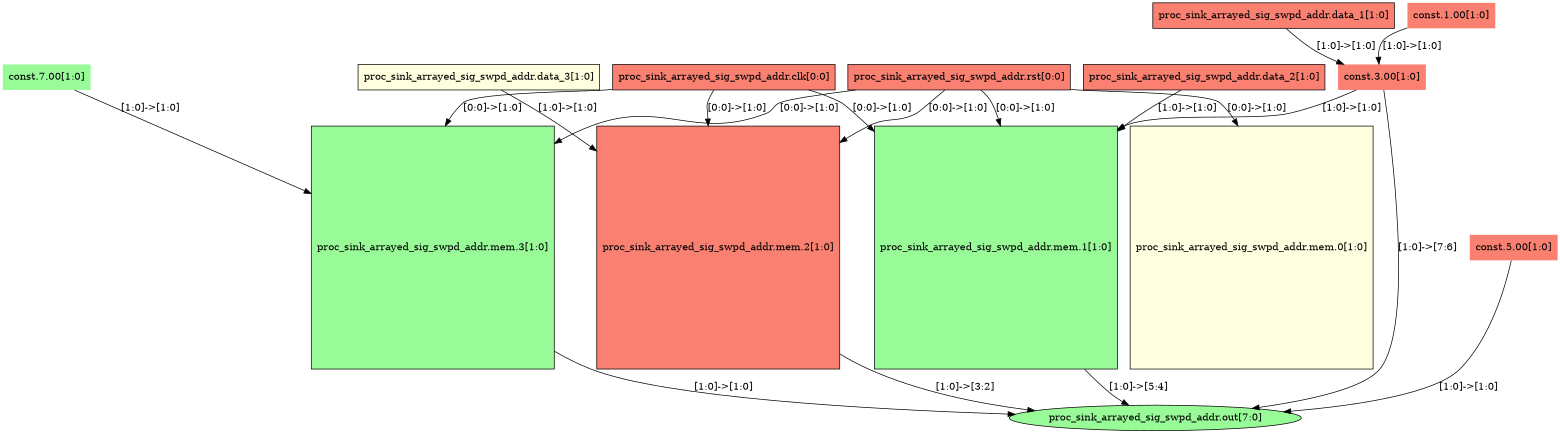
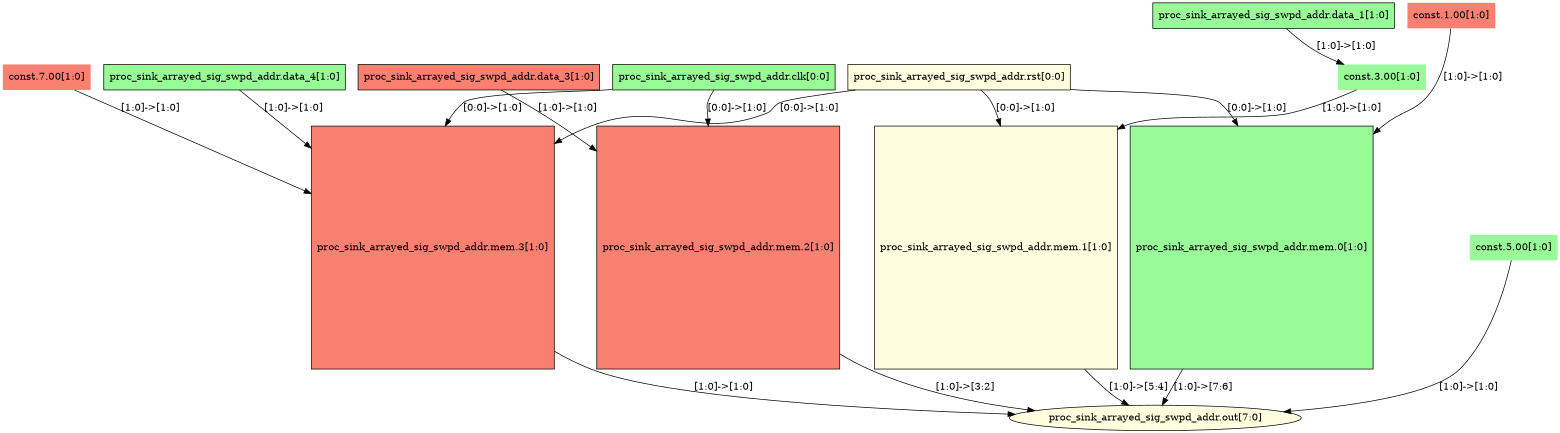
(1274, 16) -> (1274, 16)
(1387, 37) -> (1432, 91)
(47, 77) -> (47, 77)
none -> (225, 77)
(479, 77) -> (479, 77)
(724, 77) -> (724, 77)
(959, 77) -> (959, 77)
(1204, 77) -> none
(1382, 77) -> (1382, 77)
(842, 103) -> none
(898, 119) -> none
(433, 248) -> (433, 248)
(996, 248) -> (996, 248)
(1252, 248) -> (1252, 248)
(1514, 248) -> (1514, 248)
(1398, 295) -> (1174, 384)
(1155, 418) -> (1155, 418)
